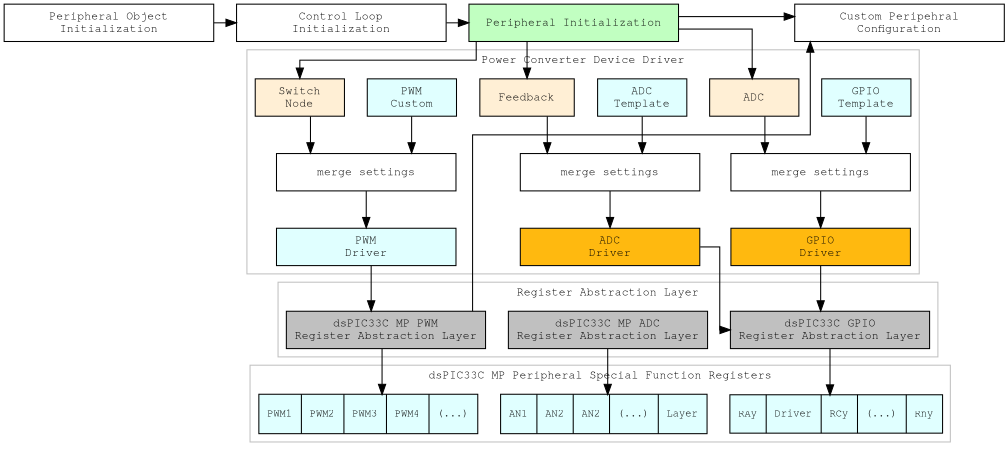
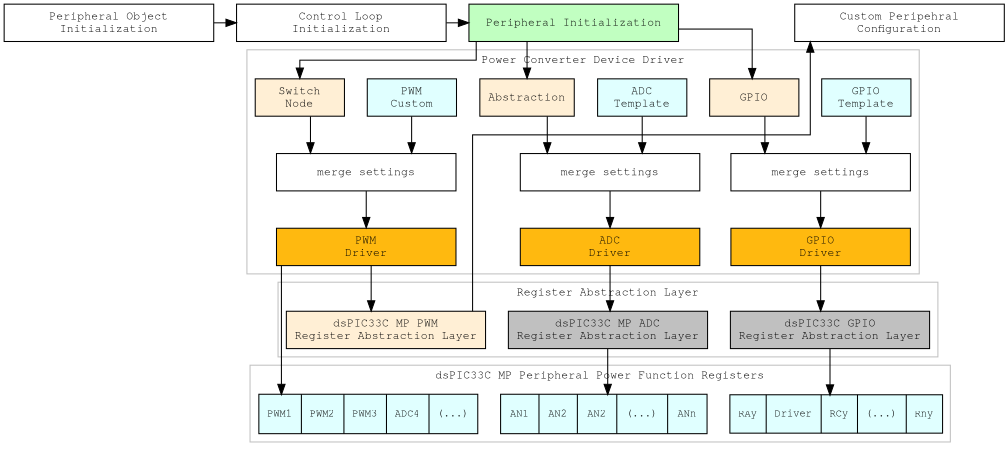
(731, 17) -> none
(527, 98) -> (527, 98)
(754, 98) -> (754, 98)
(366, 247) -> (366, 247)
(720, 290) -> (610, 289)
(386, 330) -> (386, 330)
(382, 372) -> (281, 325)
(600, 376) -> (600, 376)
(408, 413) -> (408, 413)
(683, 413) -> (687, 413)
